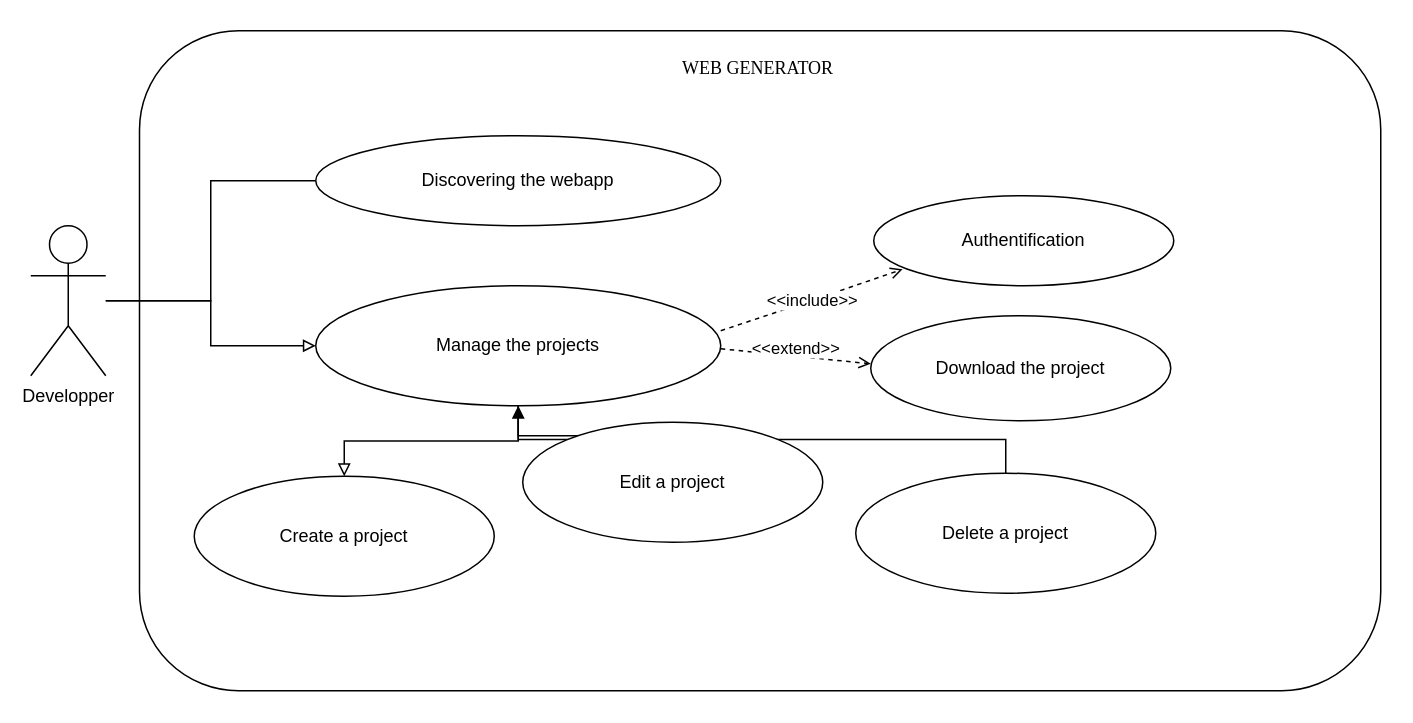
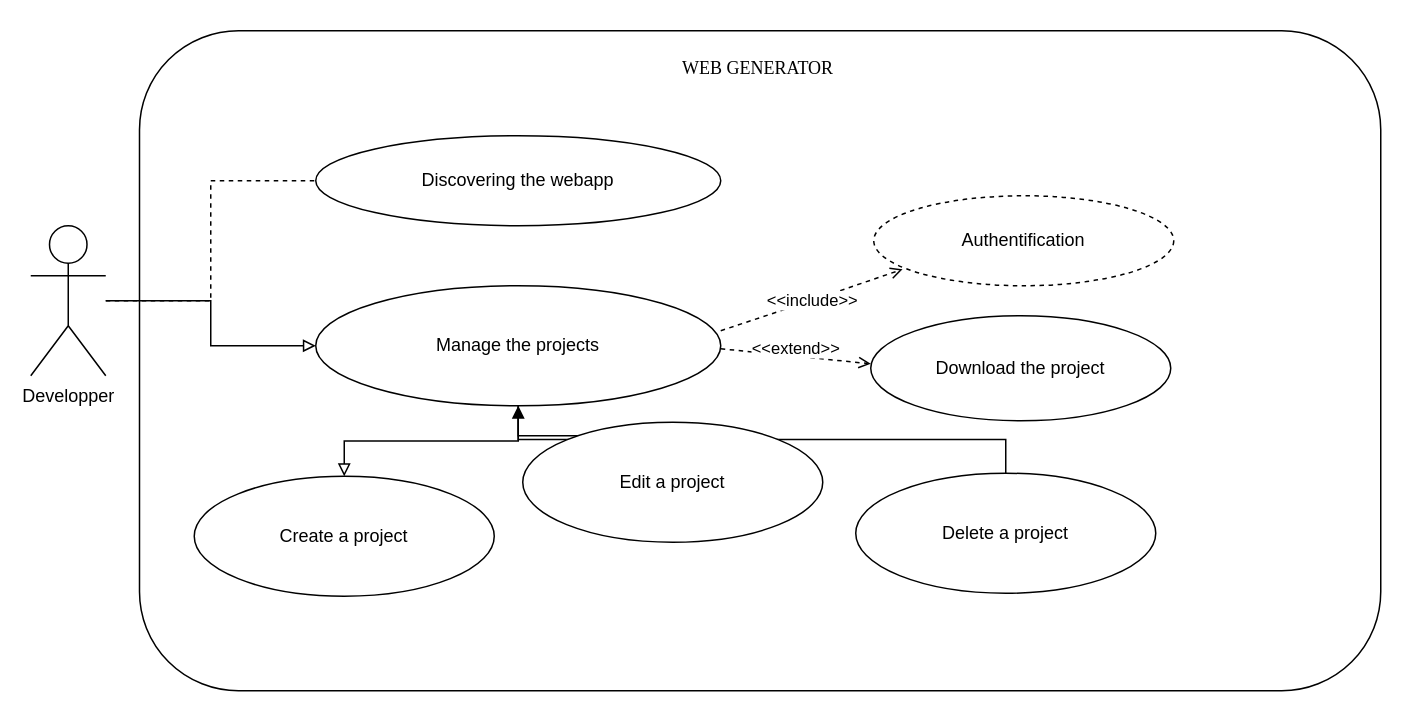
(211, 188) -> (211, 188)
(1024, 241) -> (1024, 241)
